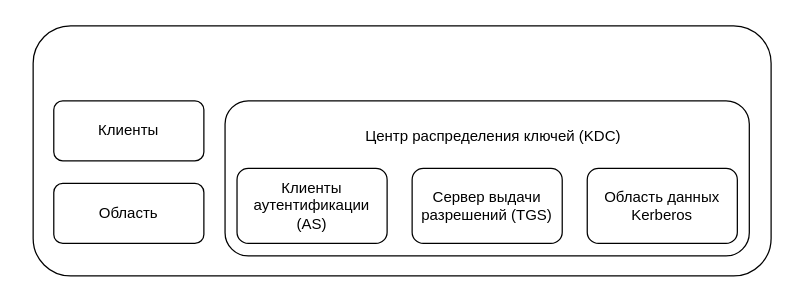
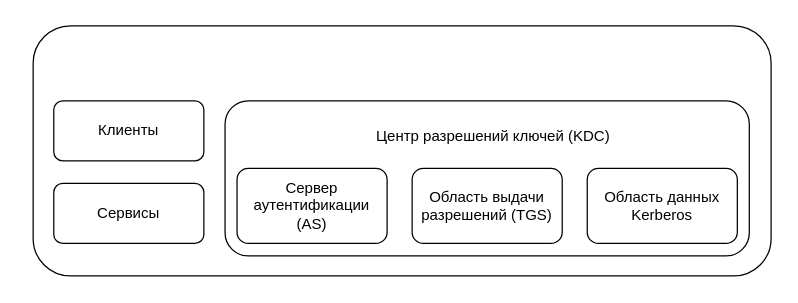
(493, 137) -> (493, 137)
(312, 206) -> (312, 206)
(487, 206) -> (487, 206)
(129, 213) -> (129, 213)
